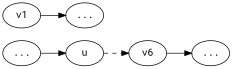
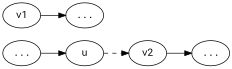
(148, 53) -> (148, 53)
